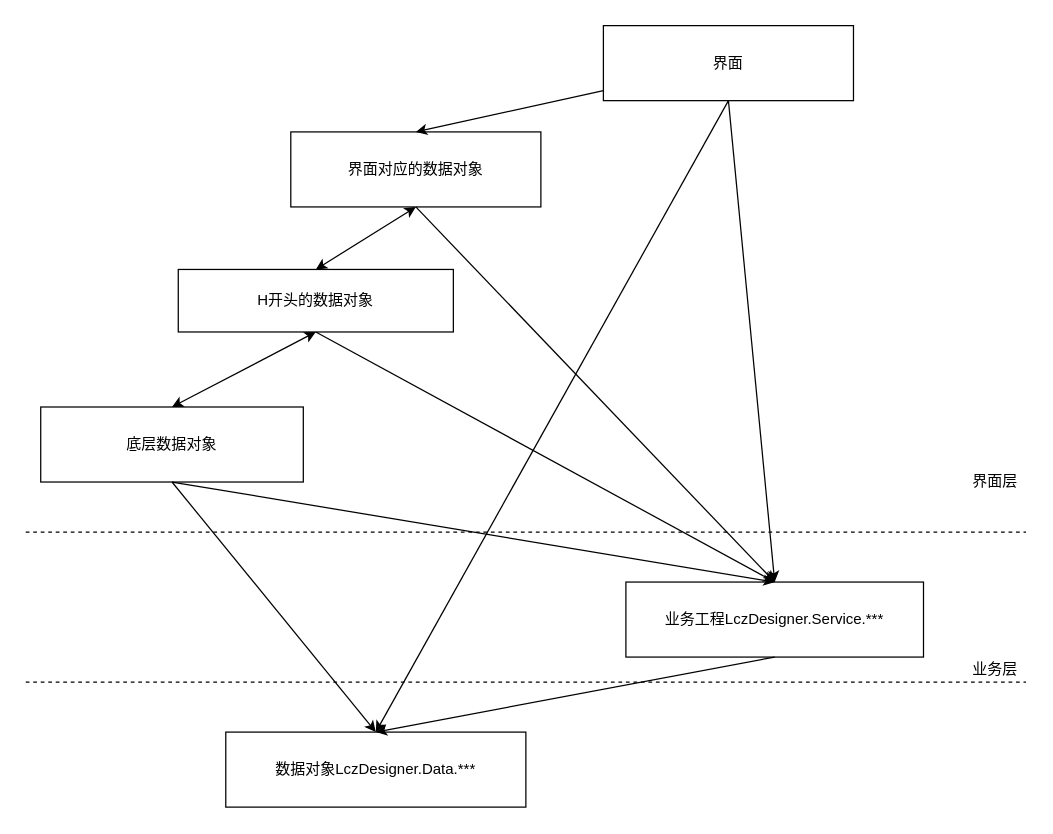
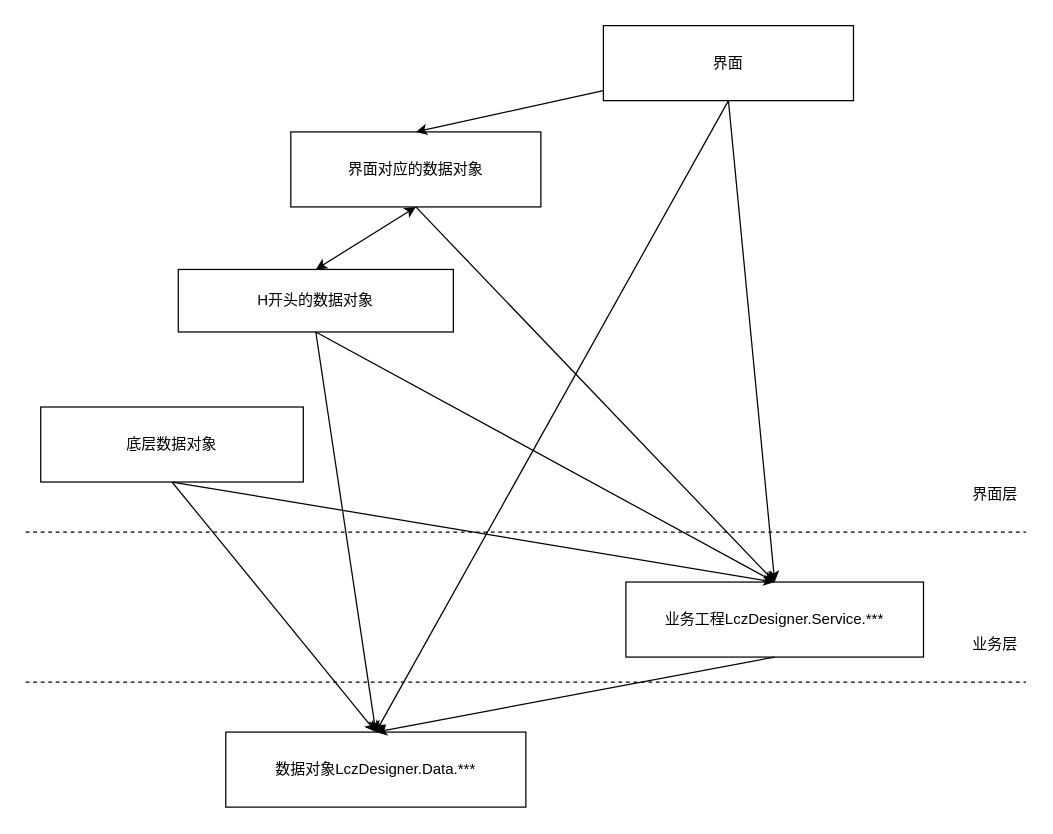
(244, 369) -> none
(994, 482) -> (994, 494)
none -> (345, 529)
(994, 669) -> (994, 644)
